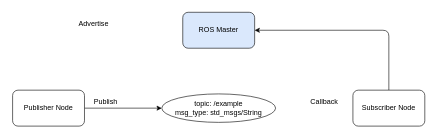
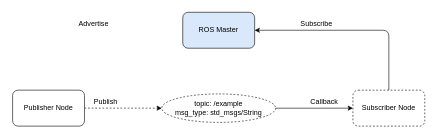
none -> (317, 24)
(121, 108) -> (121, 108)
(219, 108) -> (219, 108)
none -> (347, 108)
(389, 108) -> (389, 108)
